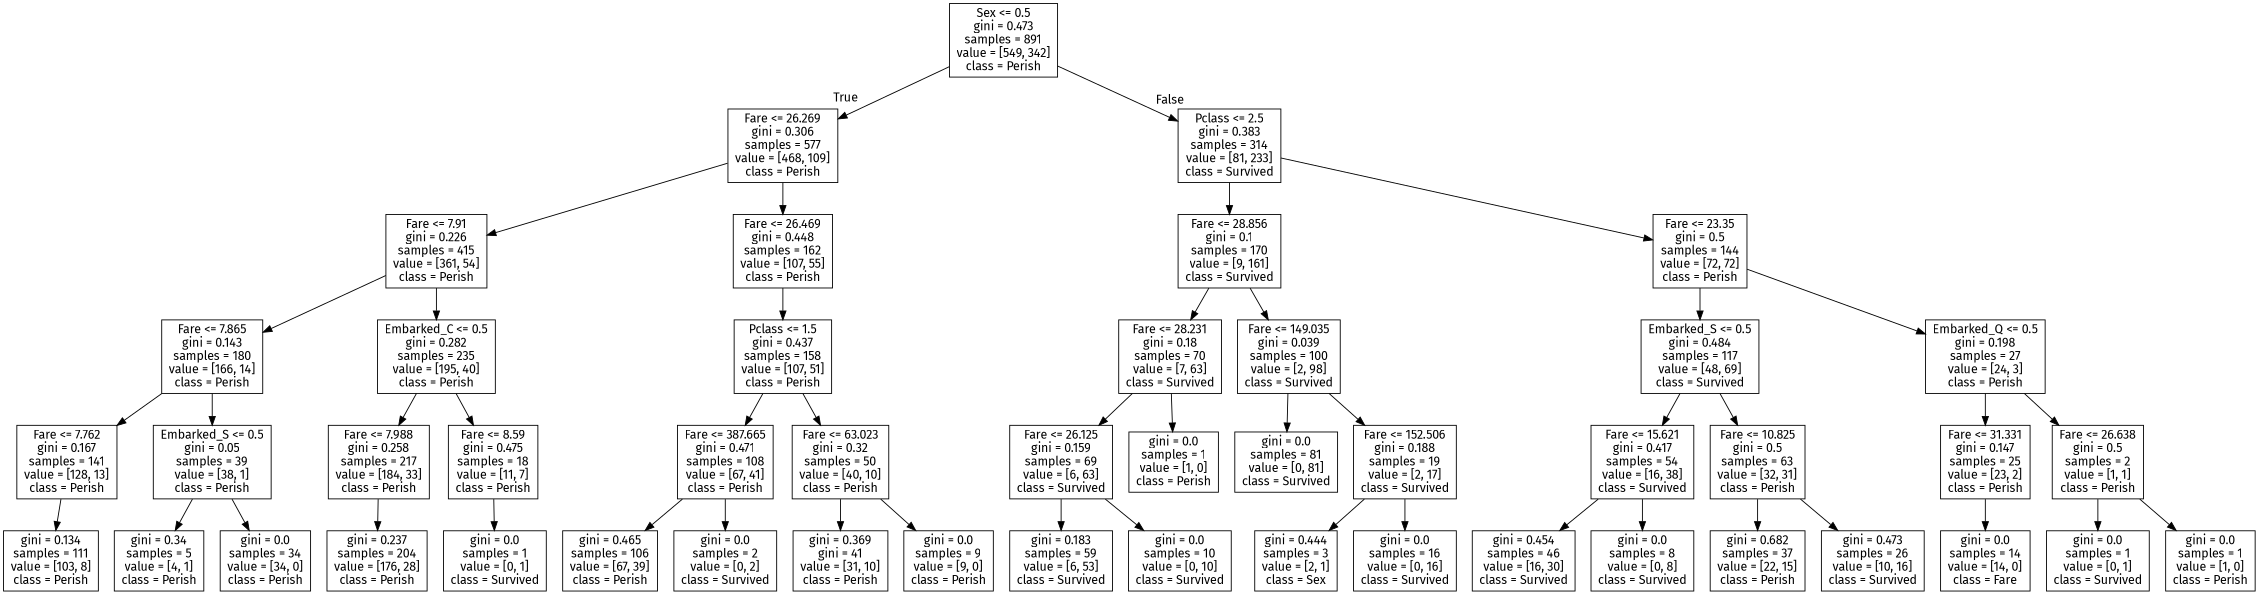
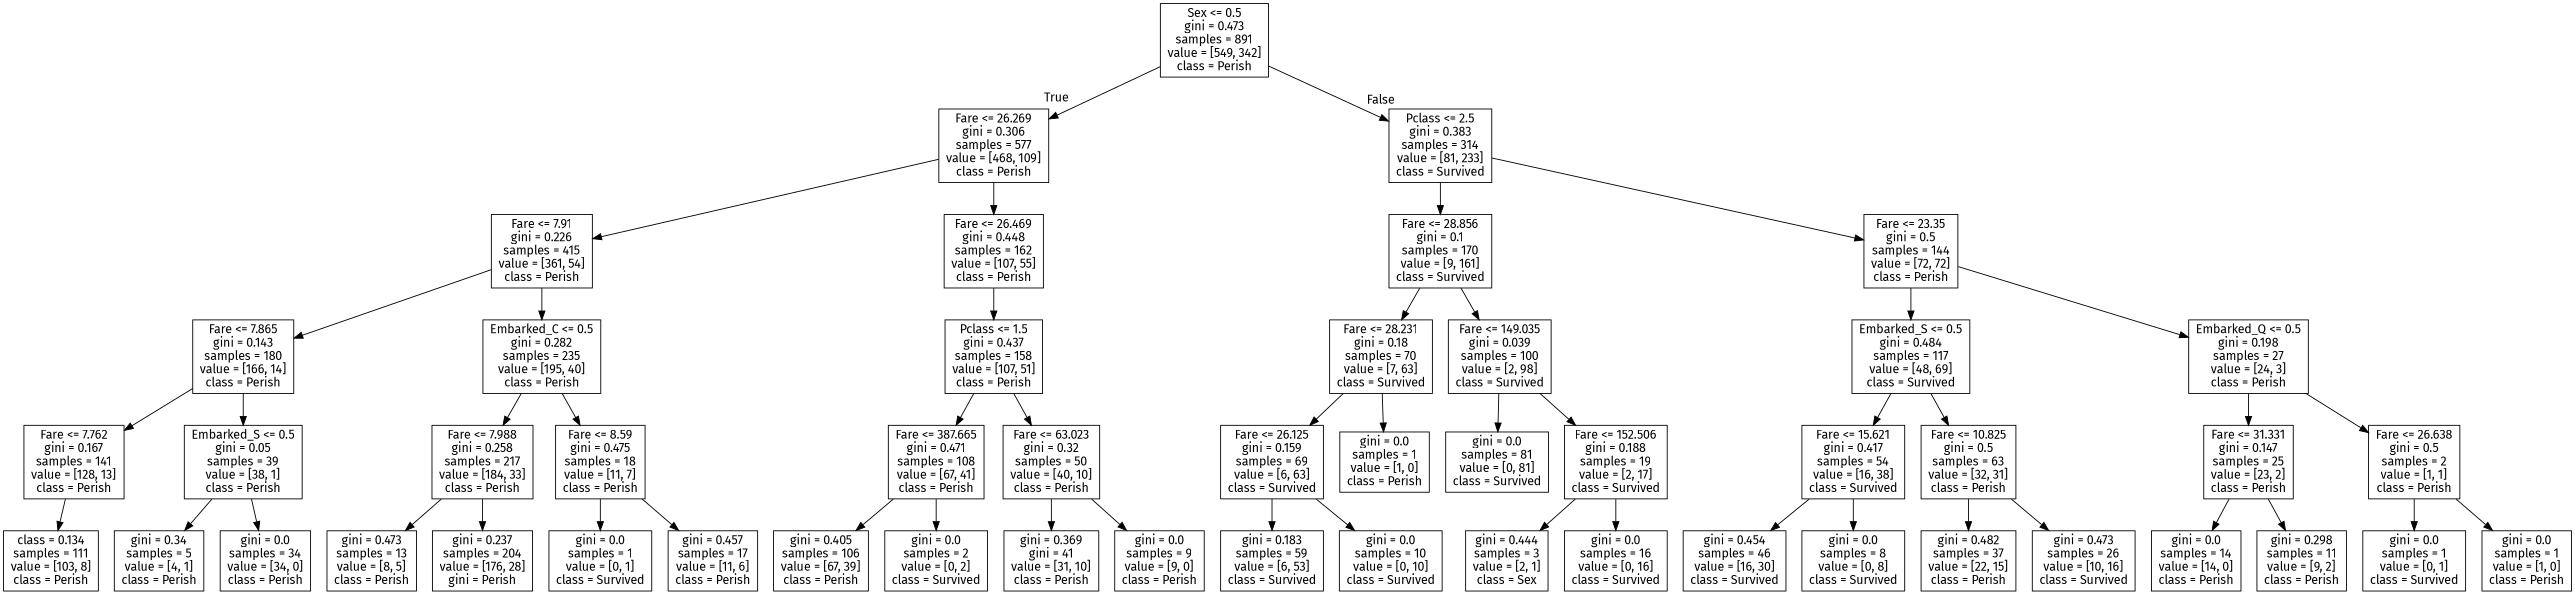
(51, 561) -> (51, 561)
none -> (372, 561)
(377, 561) -> (482, 561)
(610, 561) -> (821, 561)
none -> (713, 561)
(1758, 561) -> (1968, 561)
(1985, 561) -> (2196, 561)
none -> (2302, 561)
